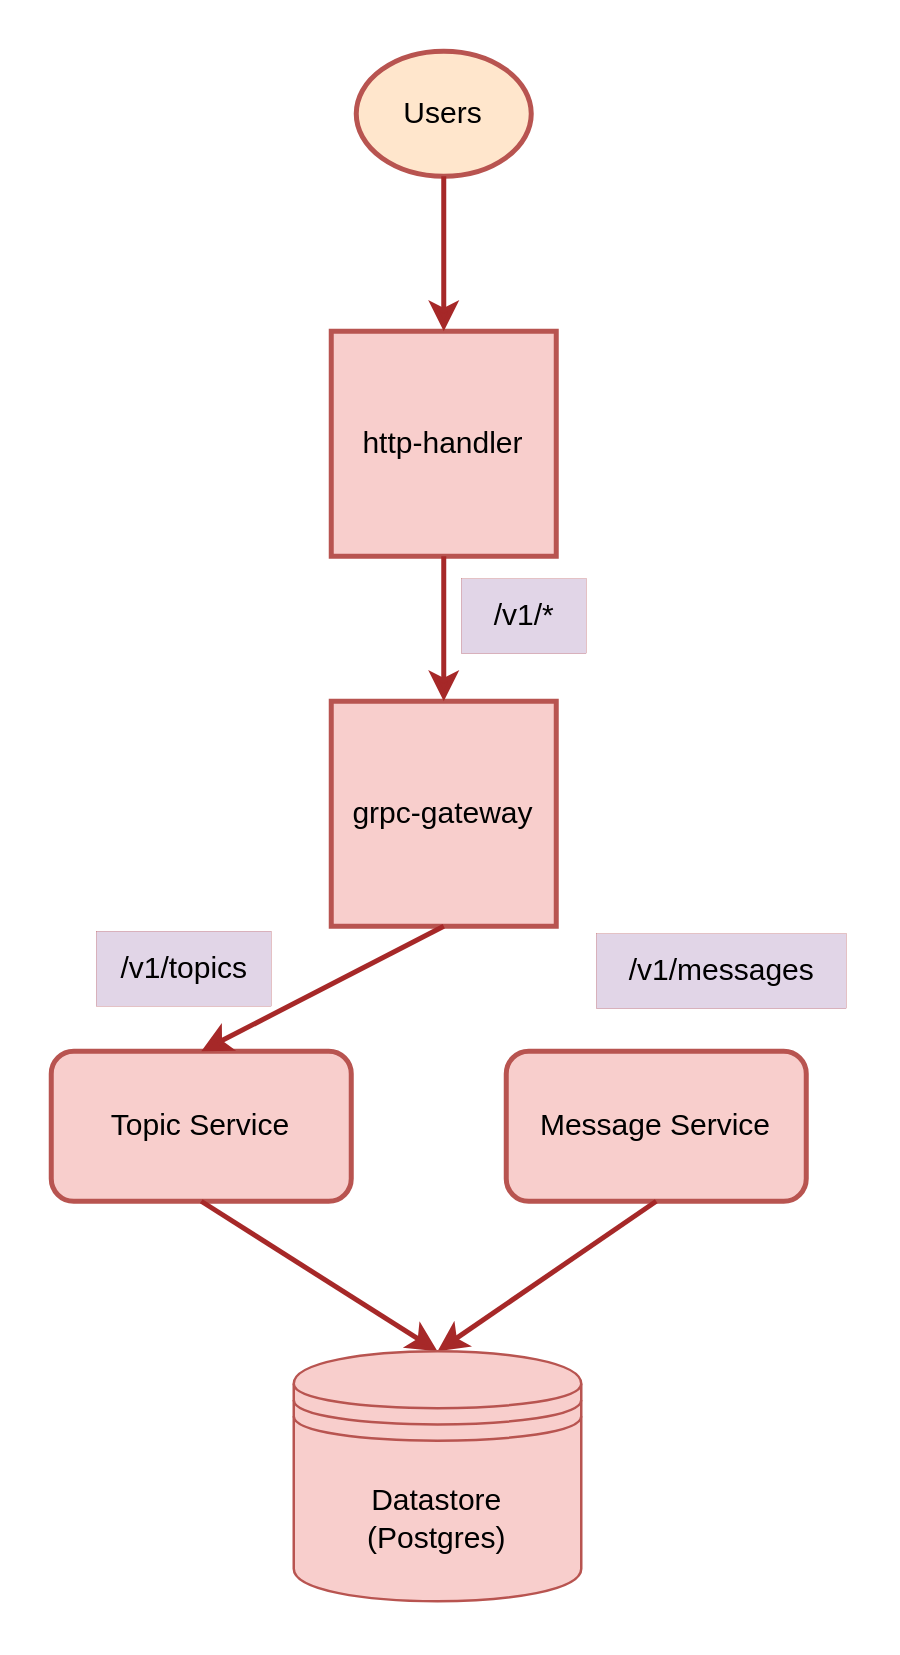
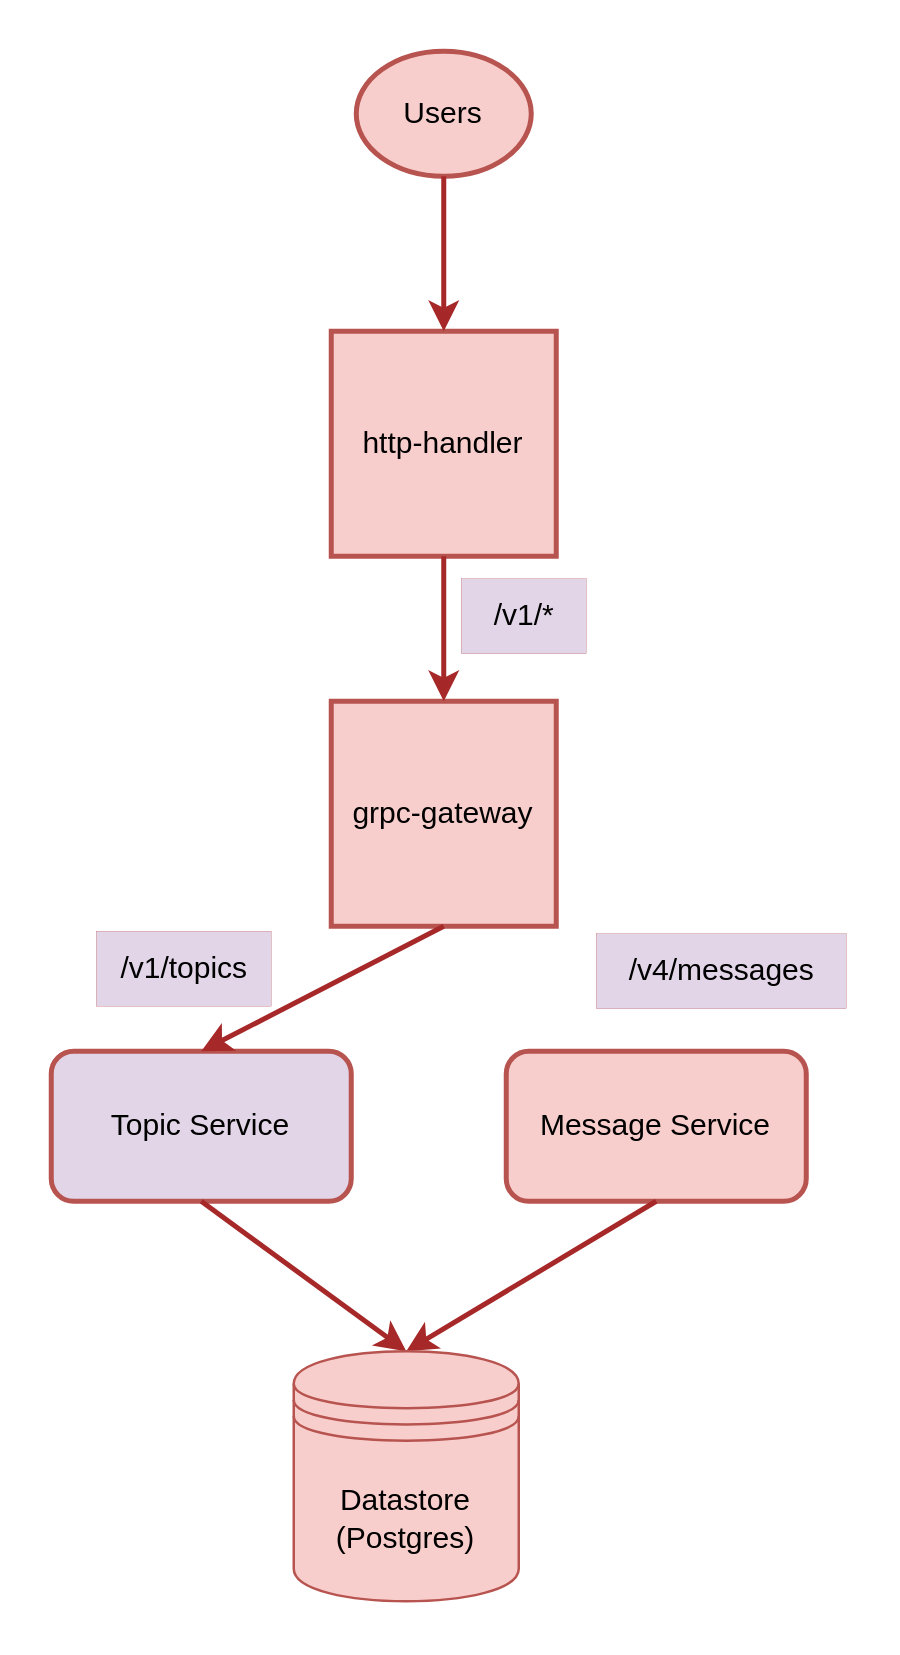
(444, 114) -> (444, 114)
(723, 971) -> (723, 971)
(201, 1126) -> (201, 1126)
(438, 1476) -> (406, 1476)
